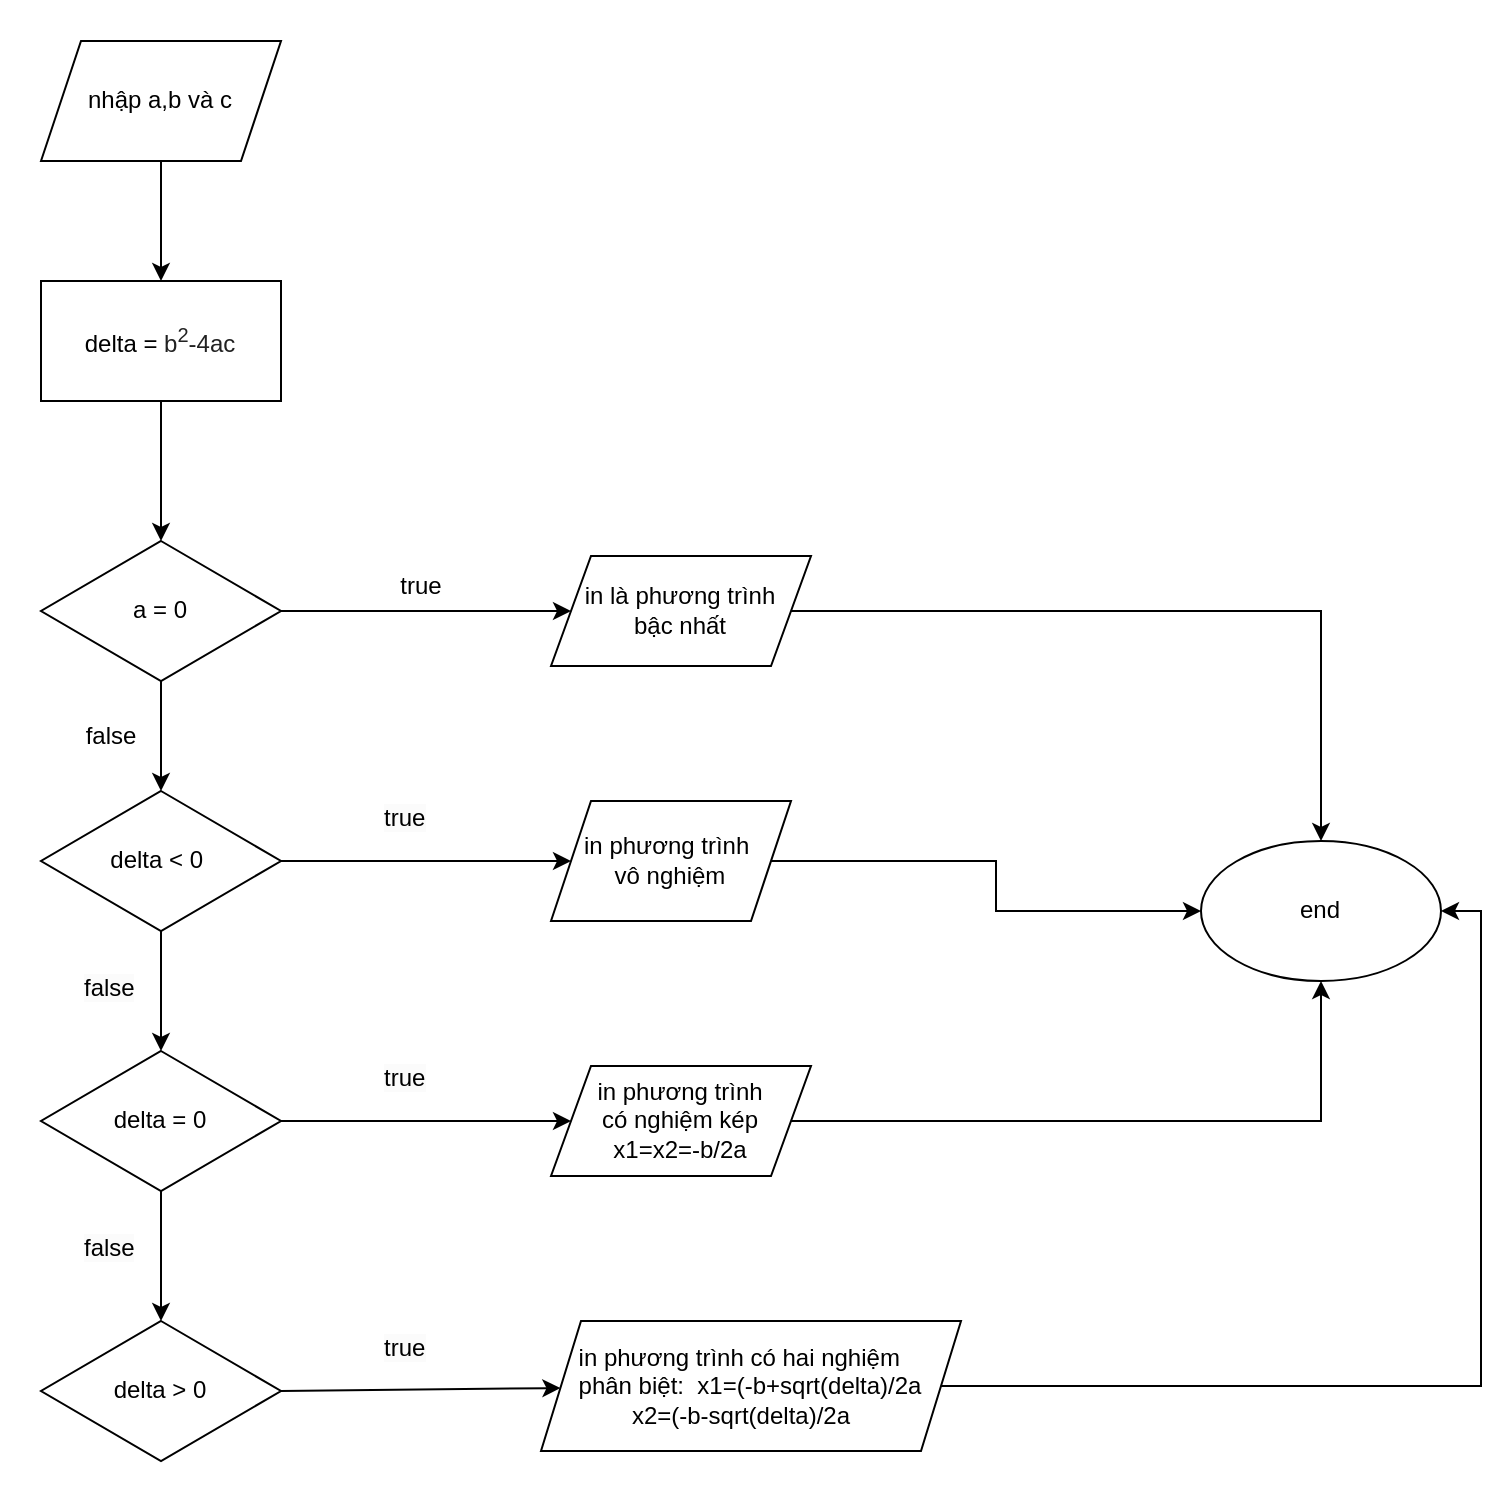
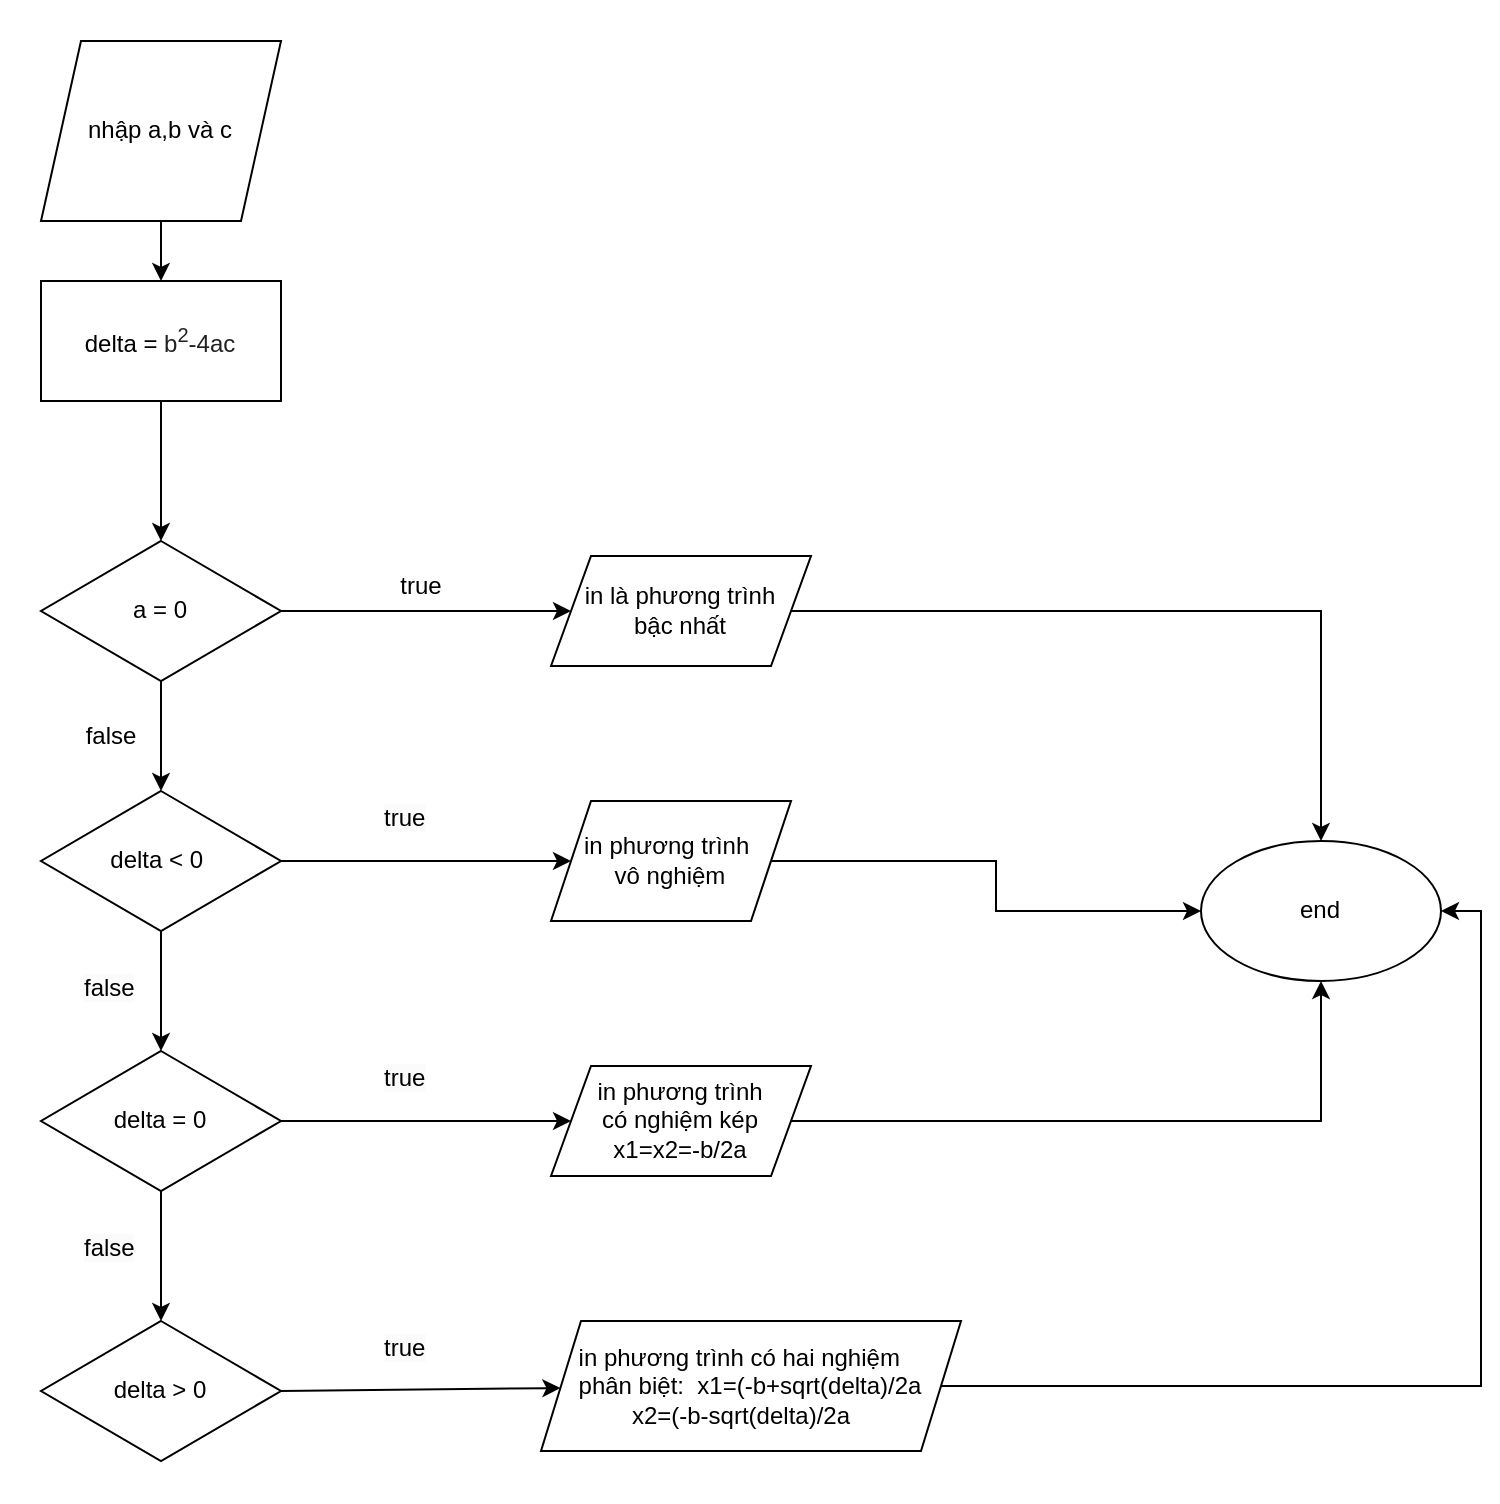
(161, 101) -> (161, 131)
